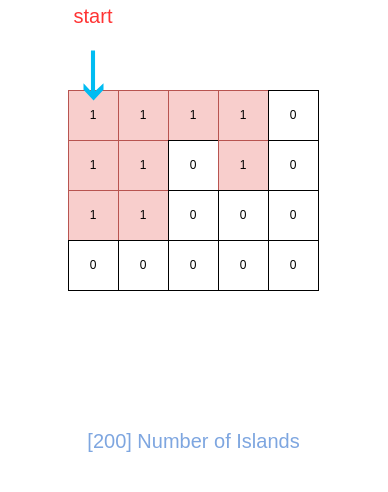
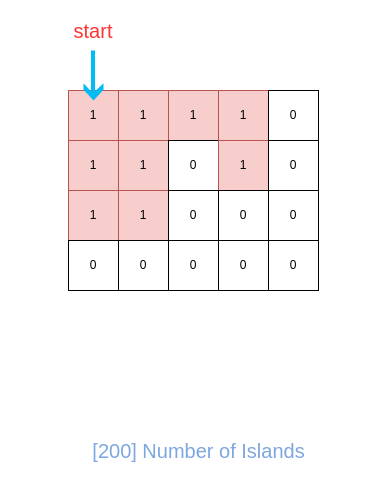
(94, 16) -> (94, 31)
(194, 441) -> (199, 451)
